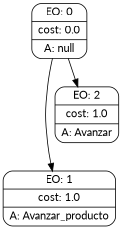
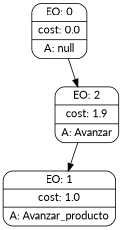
(46, 111) -> (74, 153)
(87, 114) -> (87, 114)
